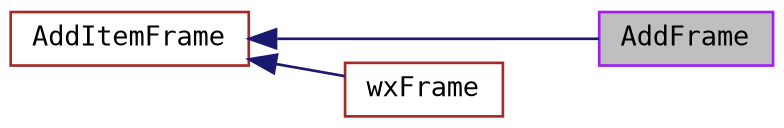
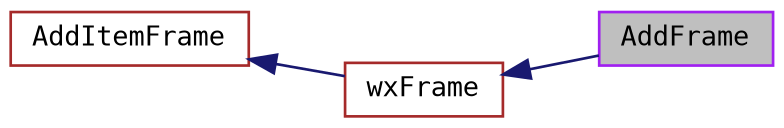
(438, 39) -> (564, 62)
